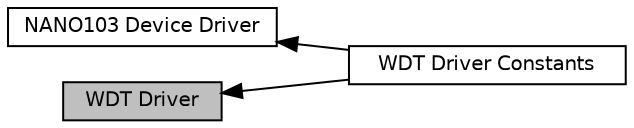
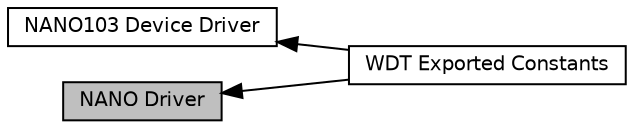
(487, 65) -> (487, 65)
(142, 101) -> (142, 101)
